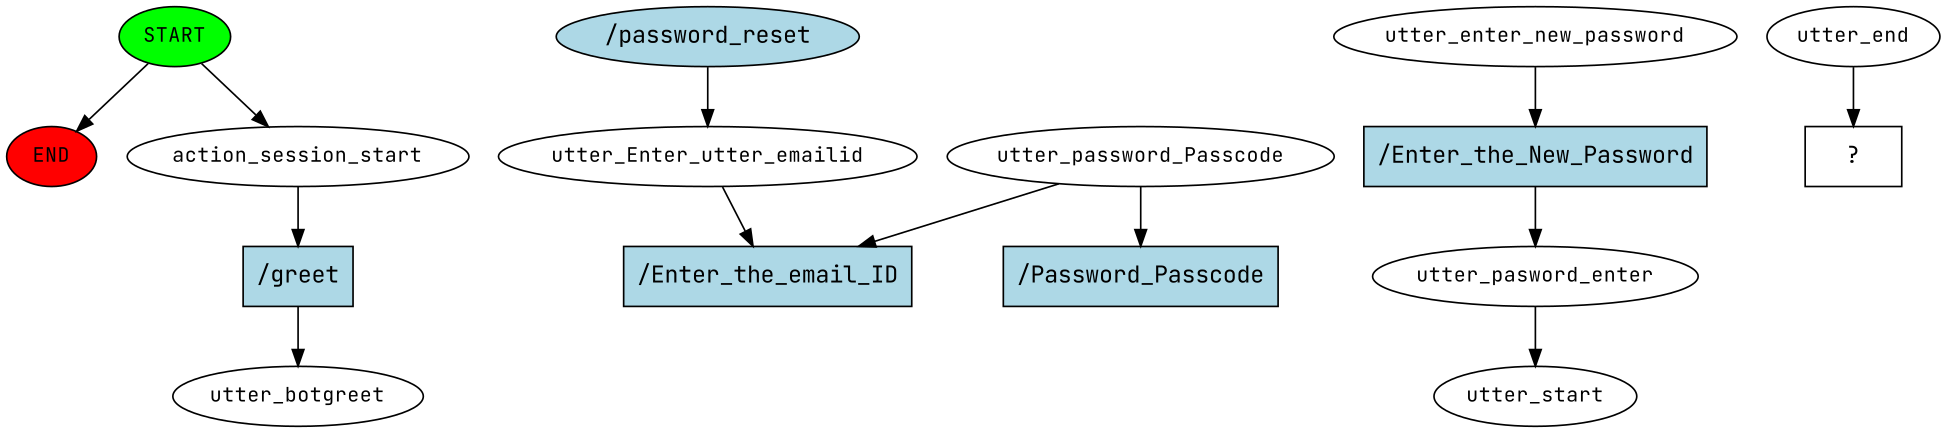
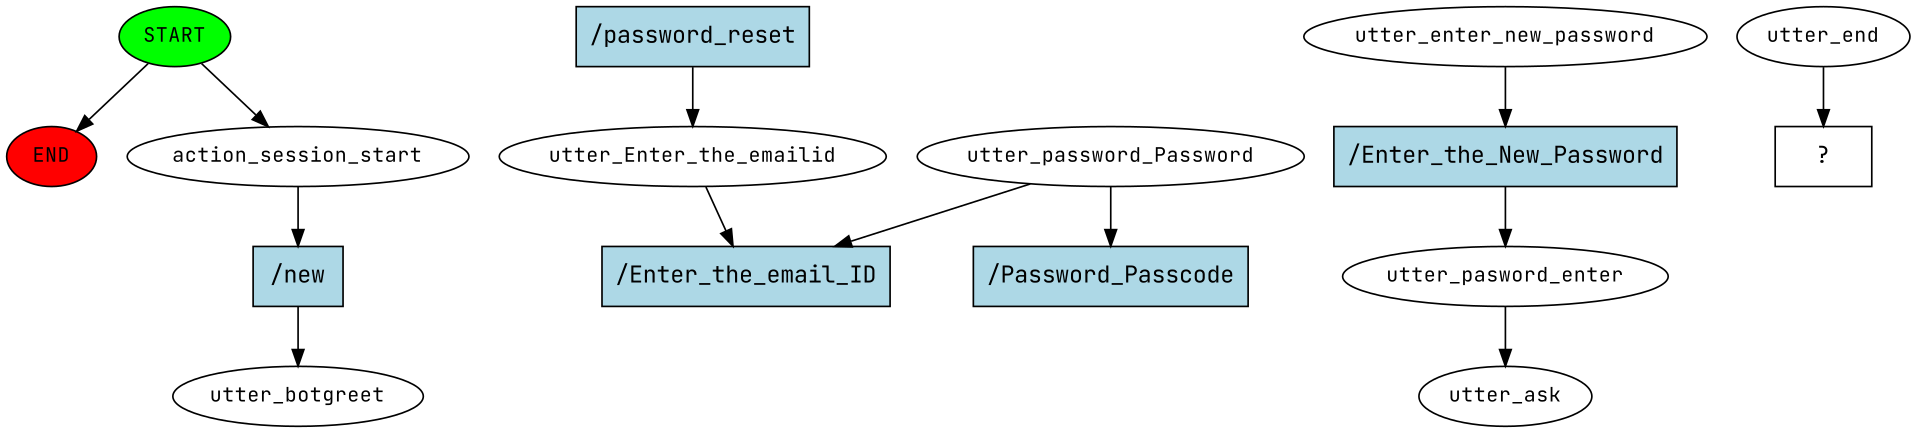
(708, 37) -> (693, 37)
(708, 157) -> (693, 157)
(1141, 157) -> (1111, 157)
(298, 276) -> (298, 276)
(1535, 396) -> (1505, 396)
